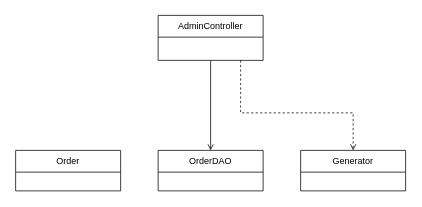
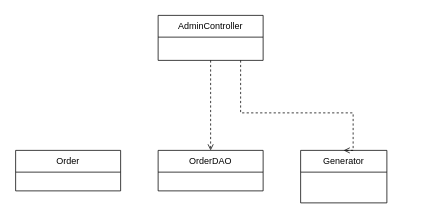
(210, 105) -> (210, 105)
(353, 171) -> (344, 177)
